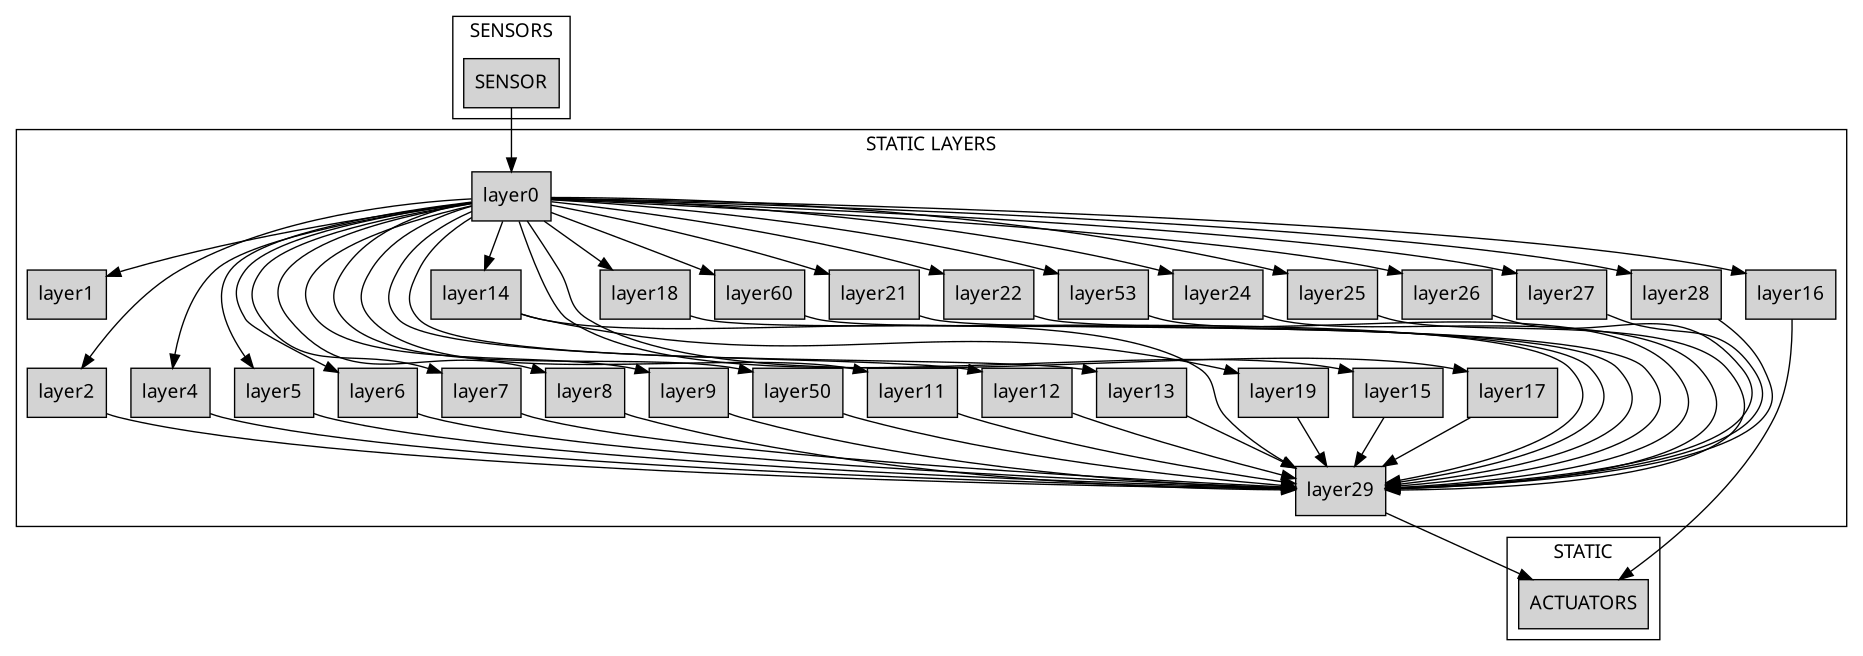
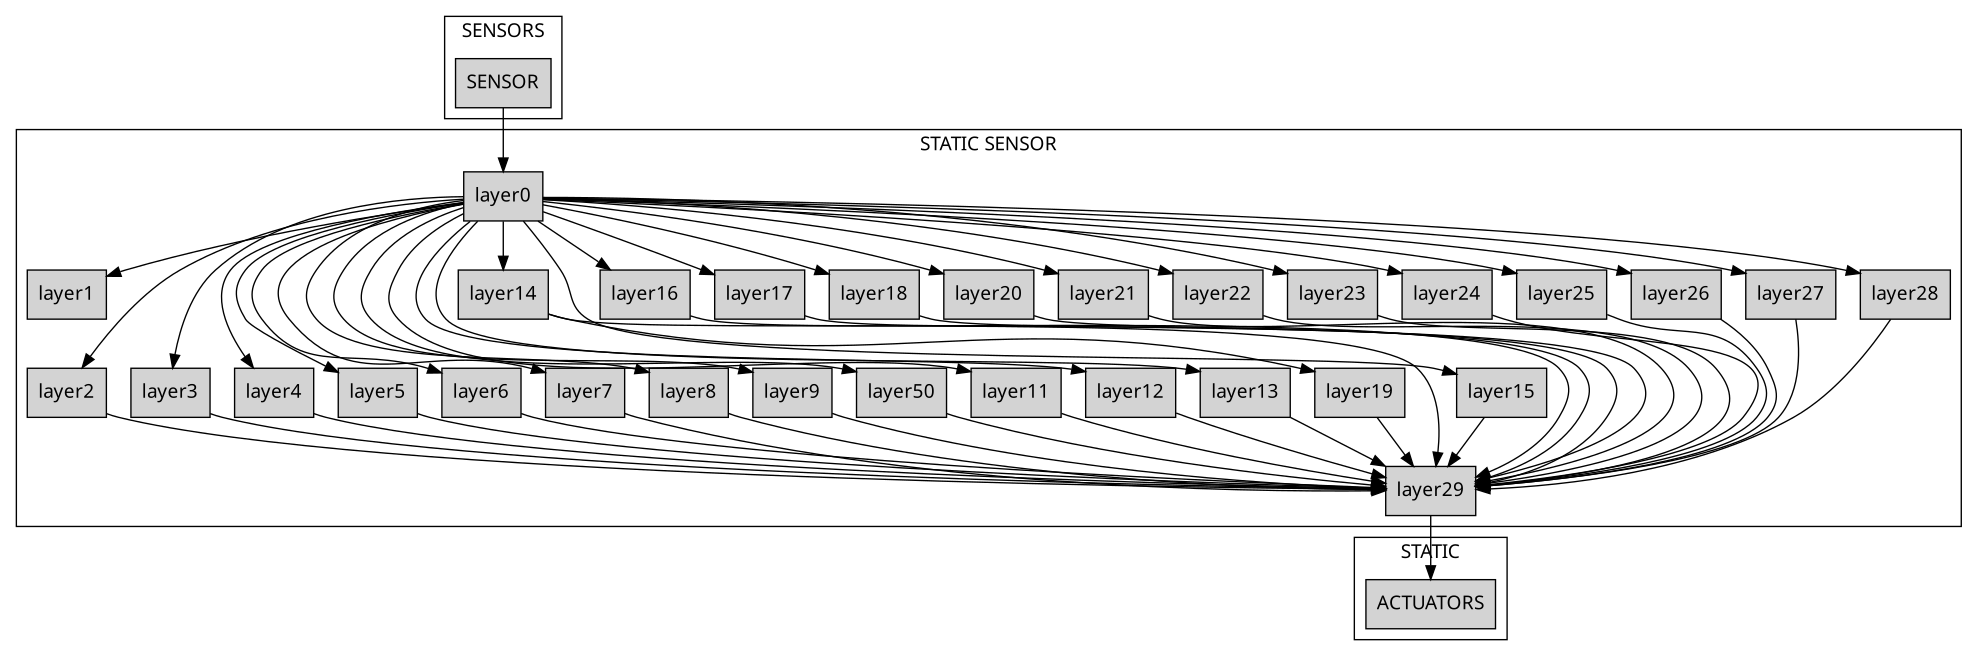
(932, 145) -> (989, 145)
(760, 295) -> (989, 295)
(1103, 295) -> (1333, 295)
none -> (170, 393)
(1744, 464) -> (1199, 326)
